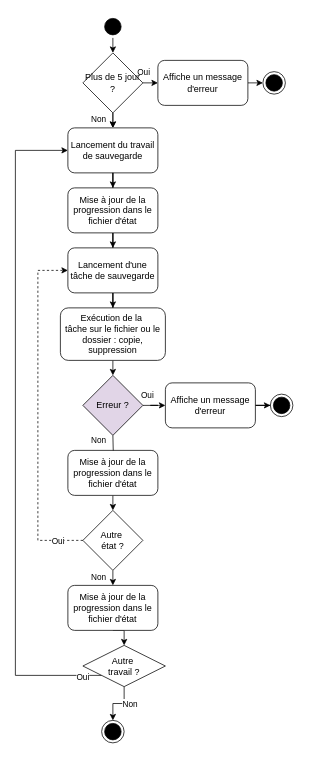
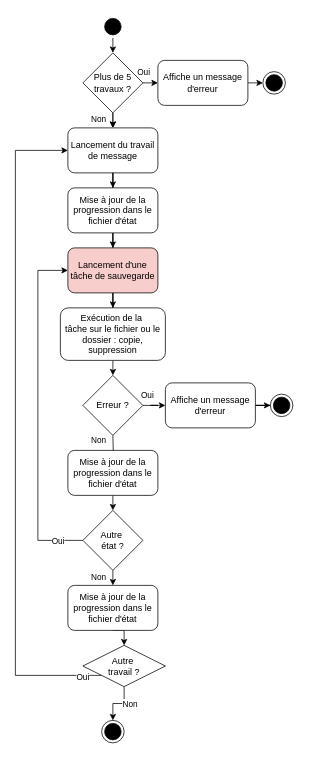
(113, 83) -> (113, 83)
(113, 150) -> (113, 150)
(113, 270) -> (113, 270)
(38, 400) -> (38, 400)
(113, 405) -> (113, 405)
